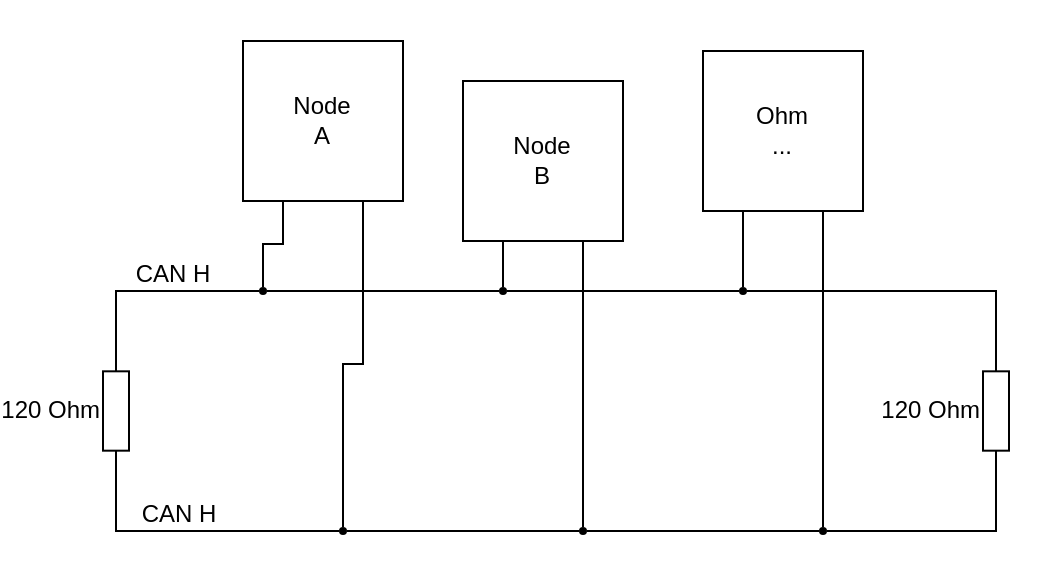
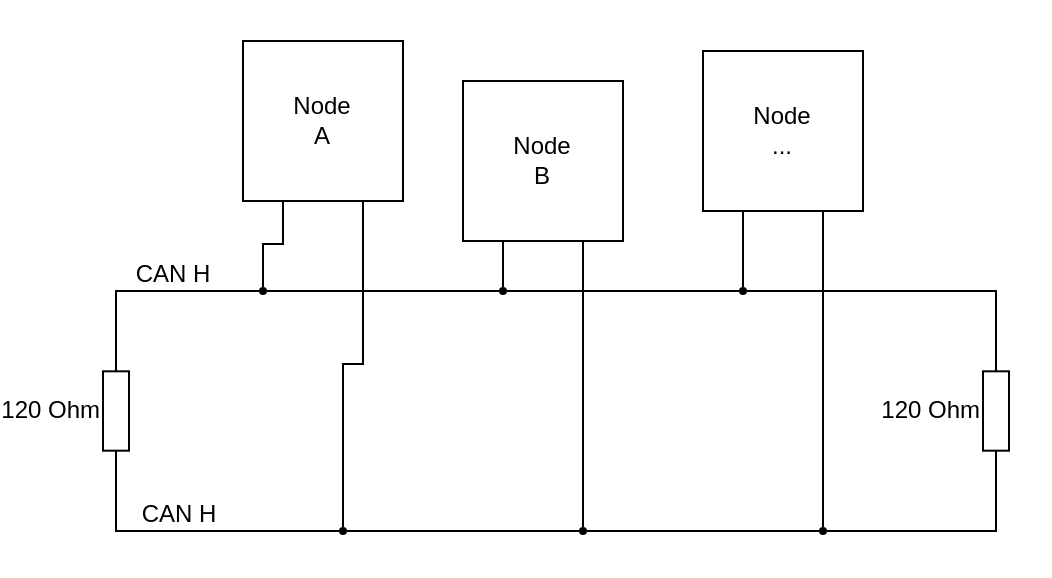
(783, 131) -> (783, 131)
